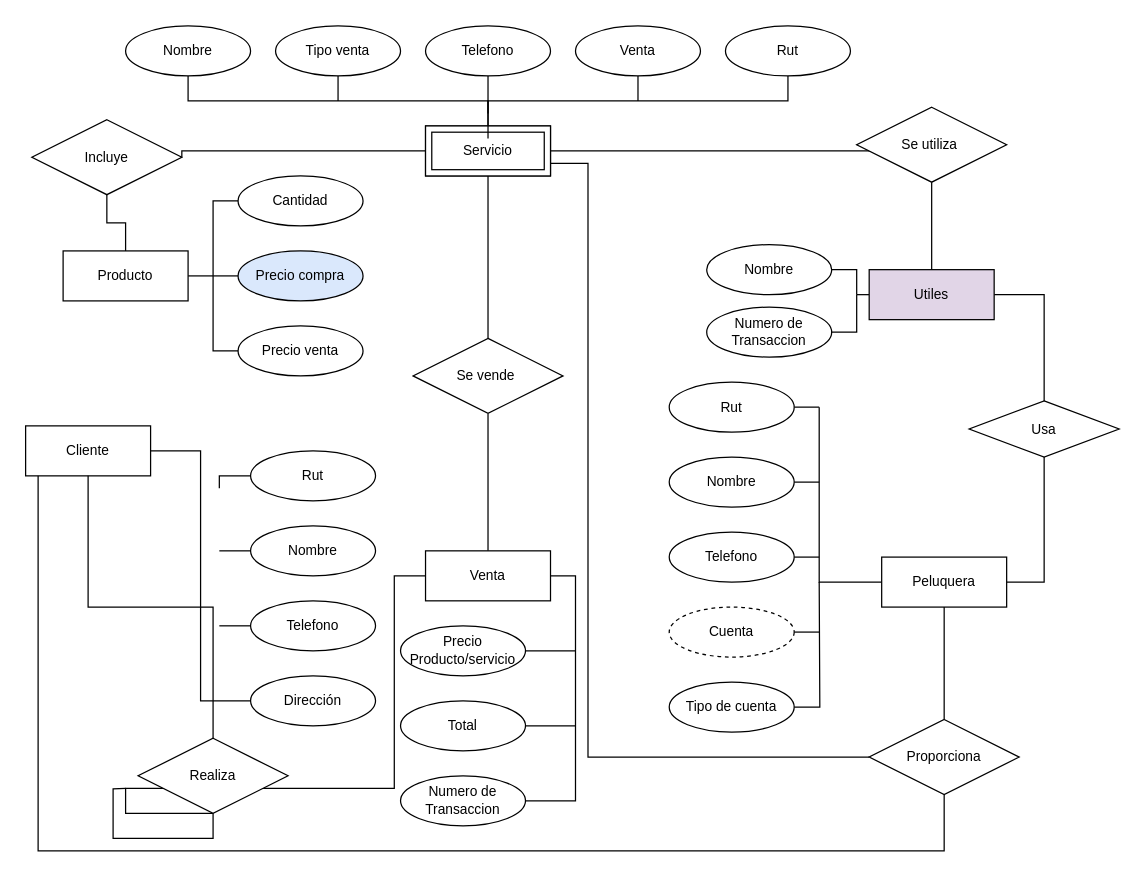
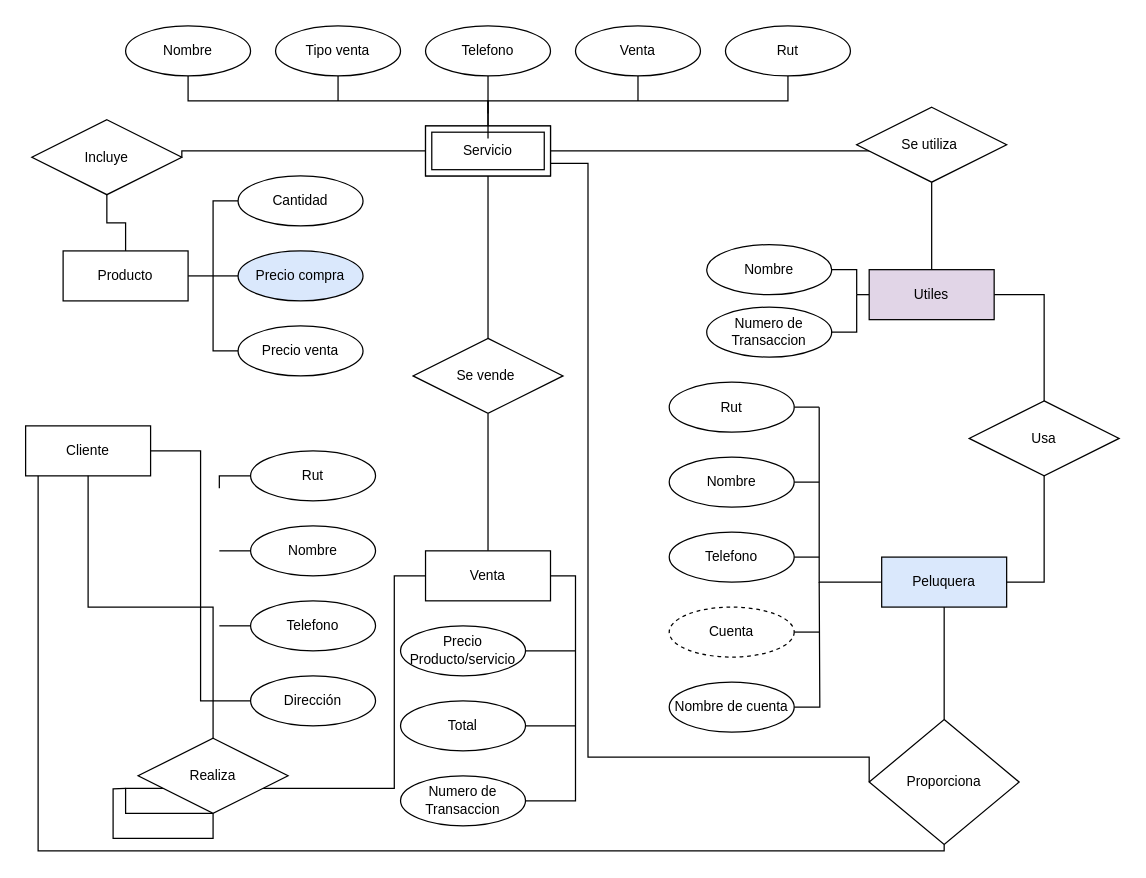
(1044, 429) -> (1044, 438)
(944, 582) -> (944, 582)
(732, 707) -> (732, 707)
(944, 757) -> (944, 782)
